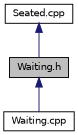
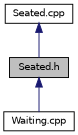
(39, 68) -> (39, 68)
